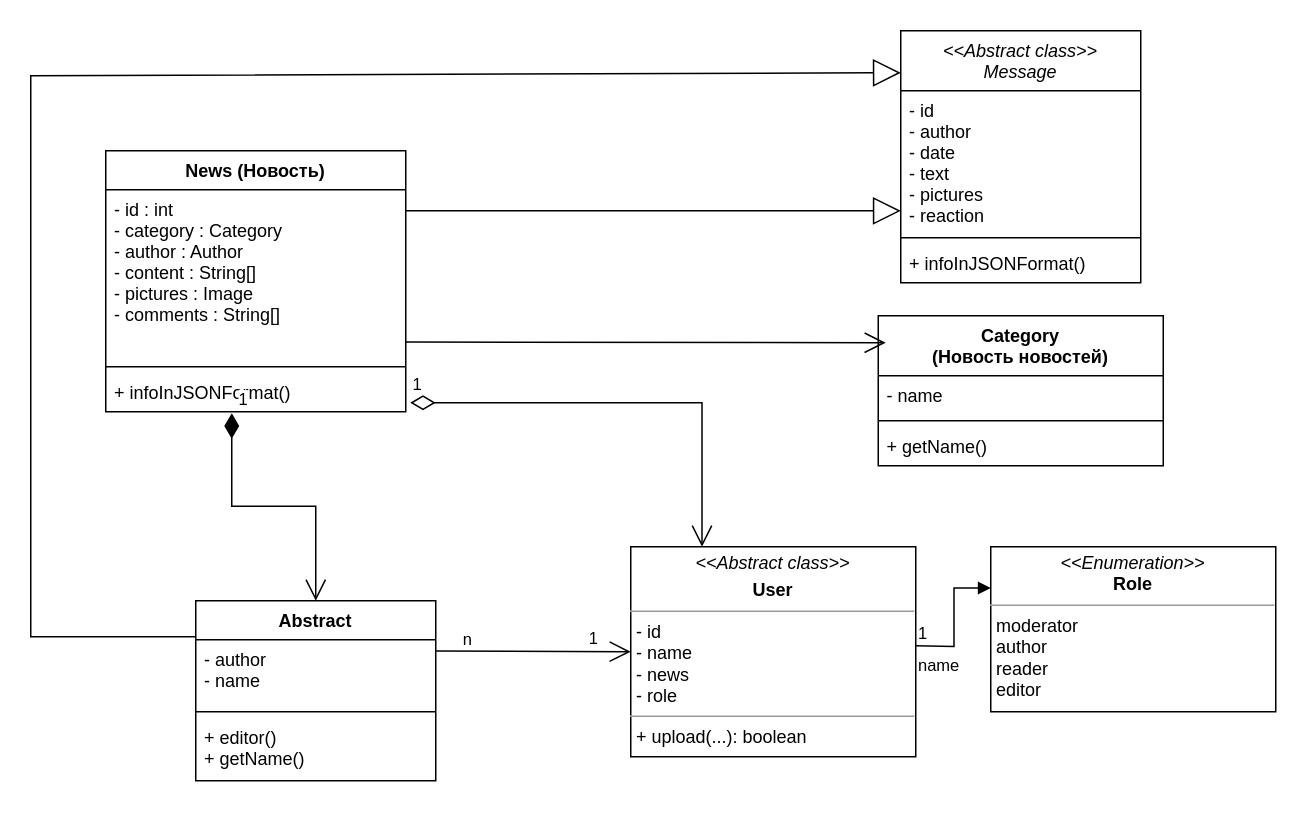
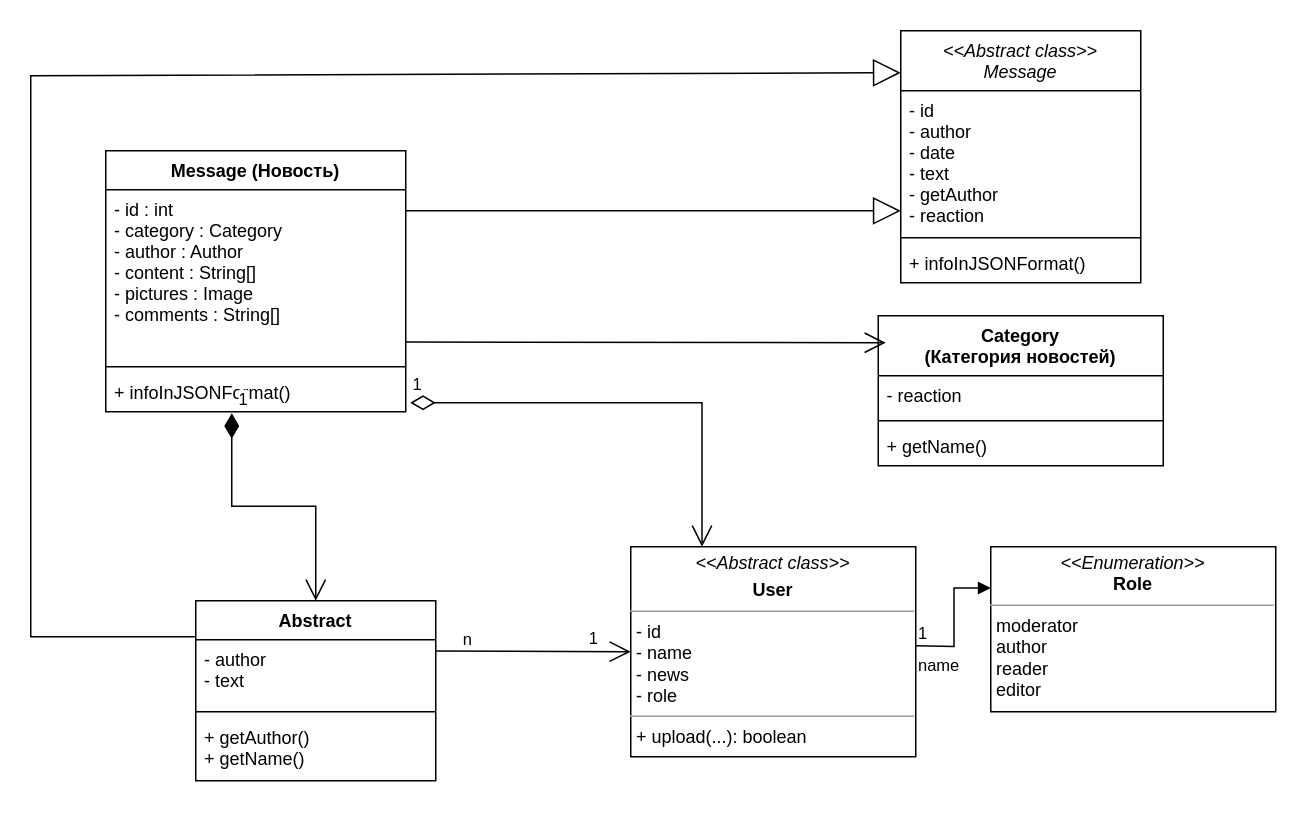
(924, 111) -> (924, 111)
(255, 171) -> (255, 171)
(1020, 336) -> (1020, 336)
(914, 396) -> (932, 396)
(242, 660) -> (242, 660)
(250, 738) -> (267, 738)
